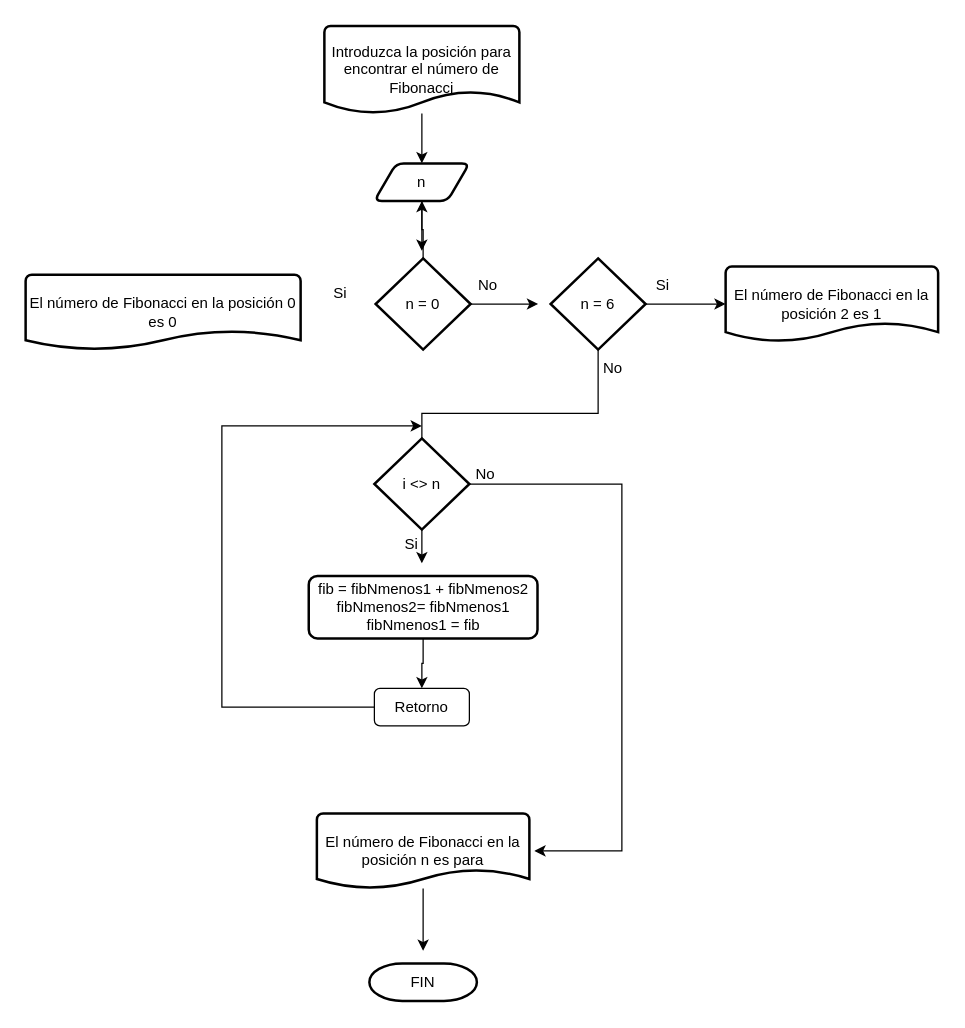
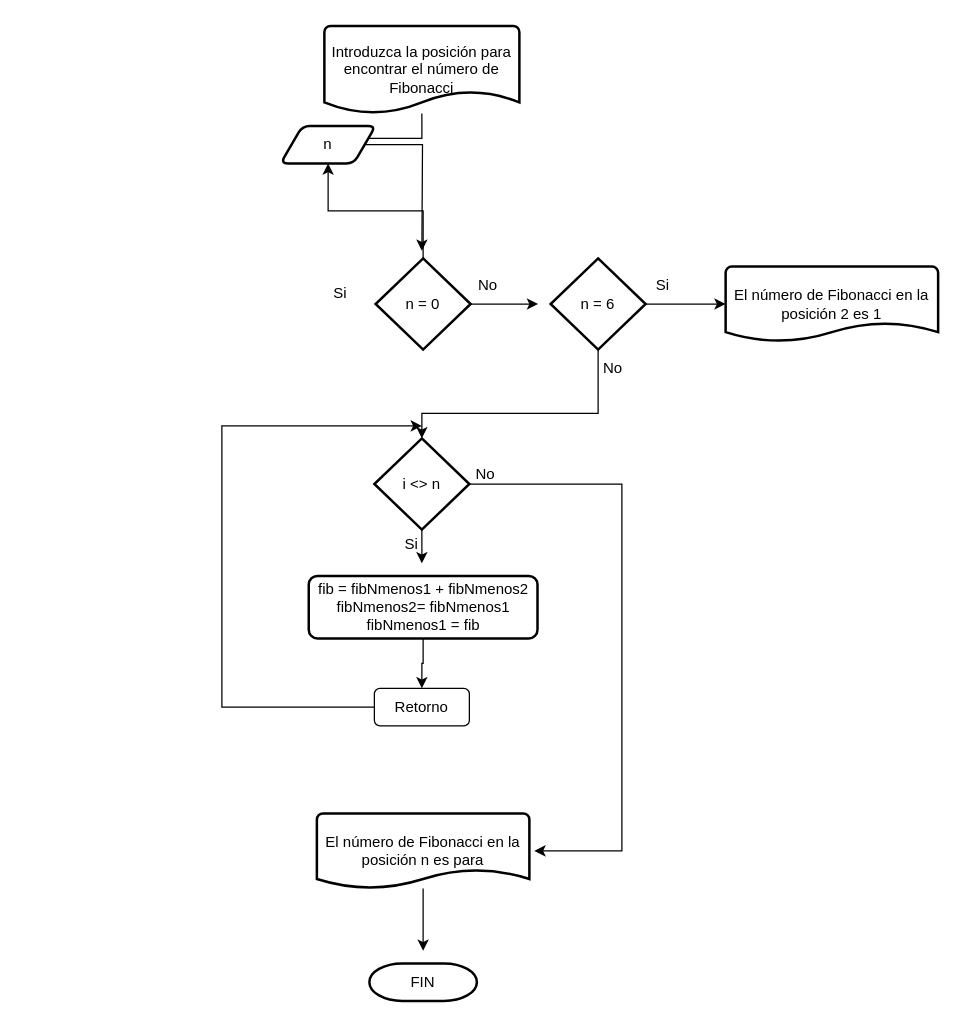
(422, 182) -> (328, 144)
(163, 312) -> none
(422, 431) -> (422, 428)
